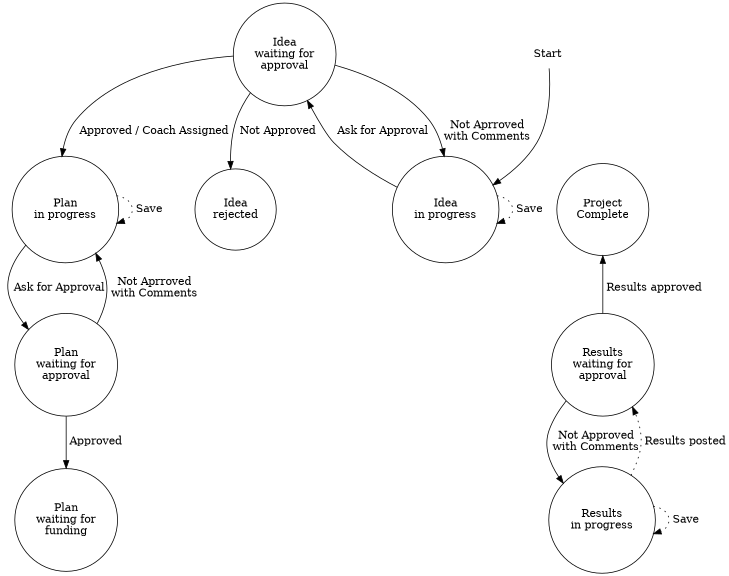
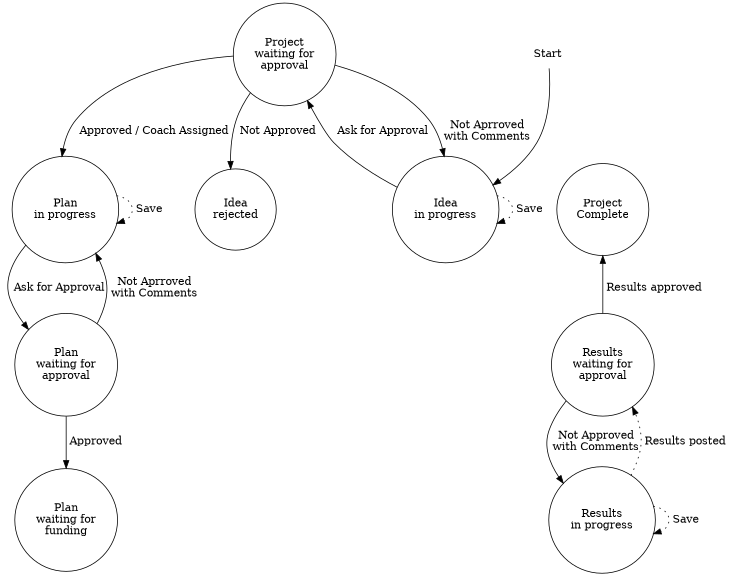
(285, 54) -> (285, 54)
